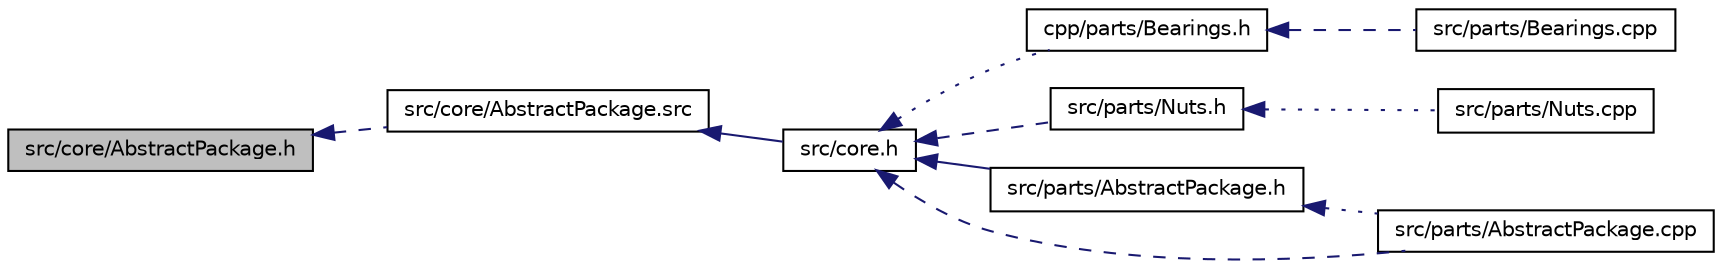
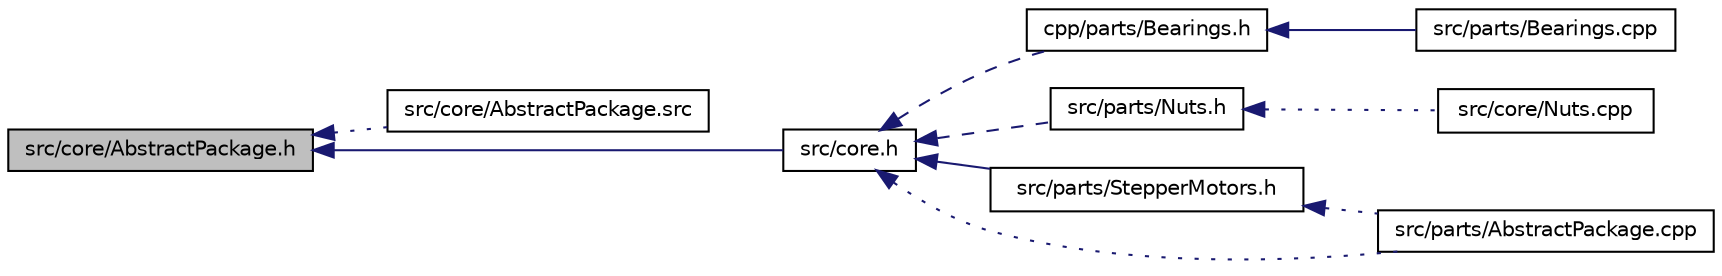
(1352, 30) -> (1352, 30)
(971, 78) -> (971, 78)
(1546, 111) -> (1546, 111)
(361, 130) -> (361, 130)
(752, 138) -> (559, 150)
(1147, 190) -> (1147, 190)
(1143, 256) -> (1143, 256)
